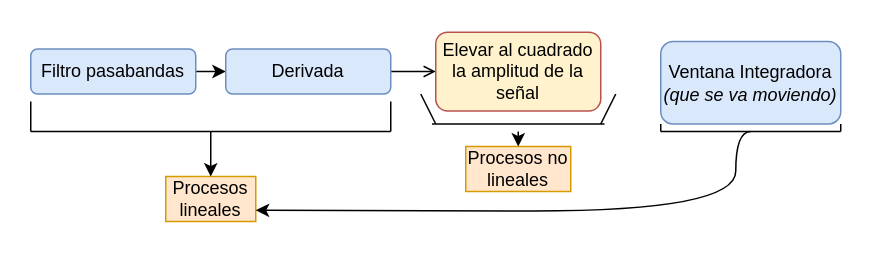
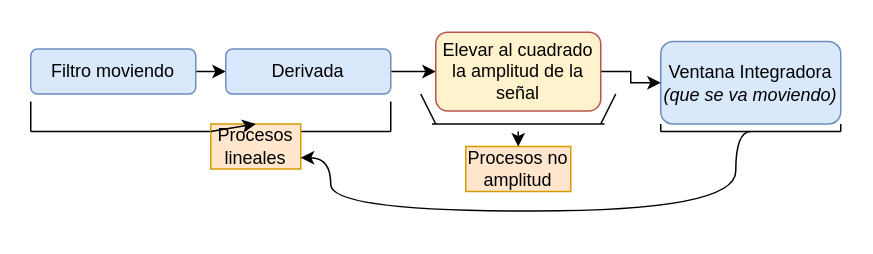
(113, 71) -> (113, 71)
(426, 71) -> (424, 71)
none -> (631, 71)
(518, 169) -> (518, 169)
(211, 199) -> (256, 146)
